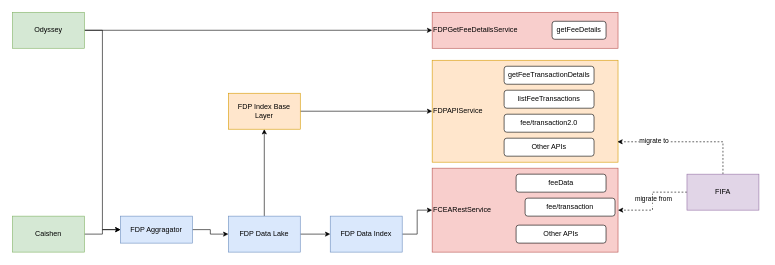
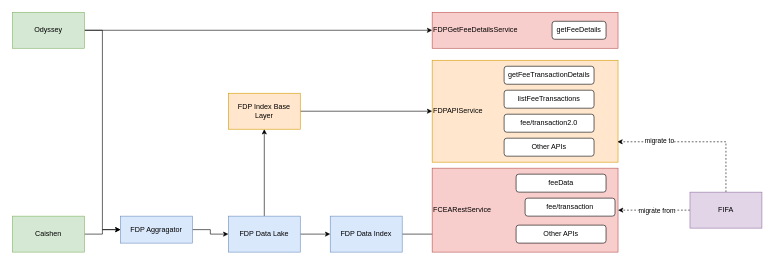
(723, 192) -> (726, 210)
(419, 210) -> (423, 234)
